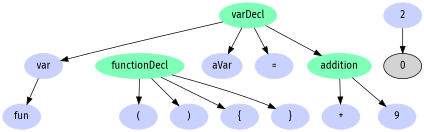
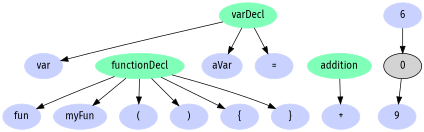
(403, 15) -> (403, 15)
(290, 39) -> none
(34, 88) -> (79, 91)
(366, 90) -> (400, 88)
none -> (80, 117)
